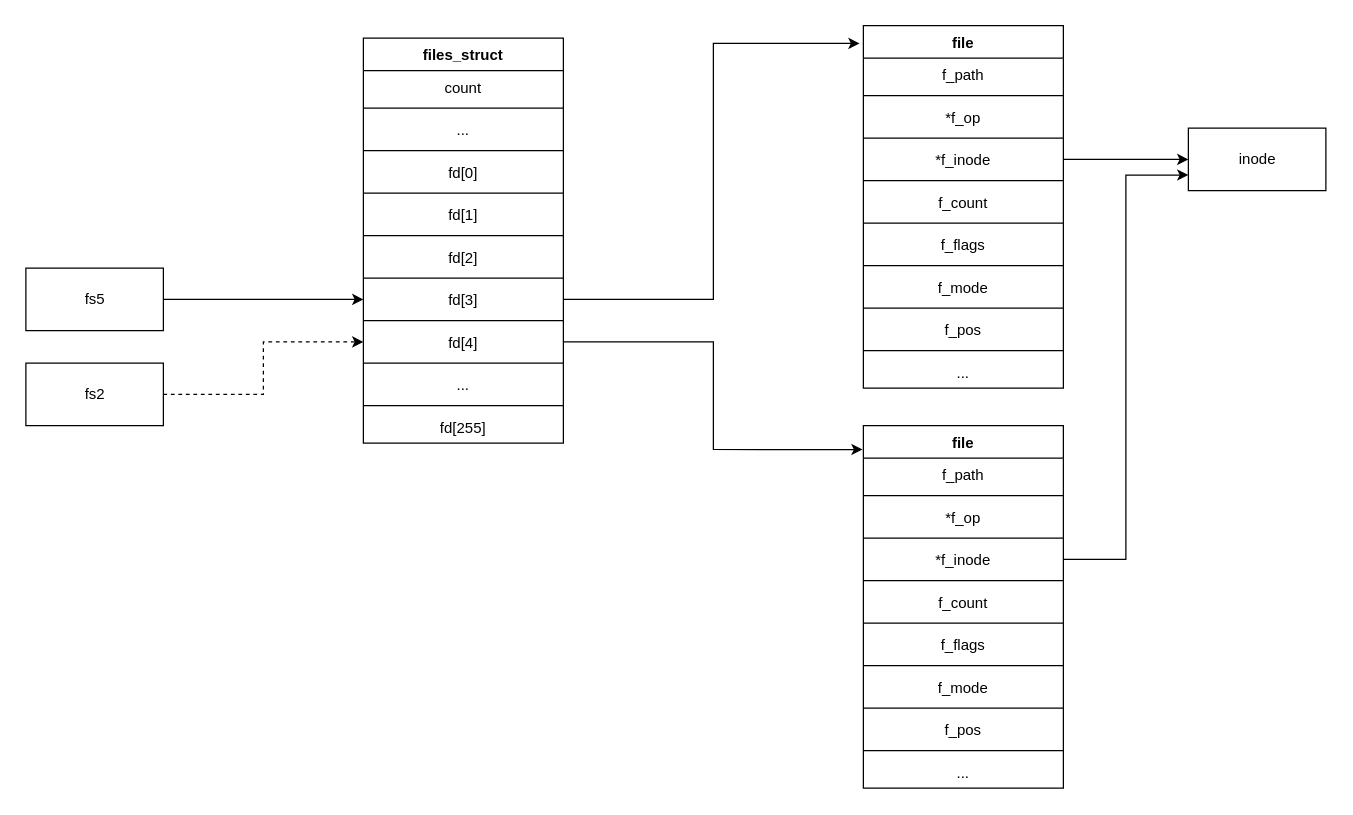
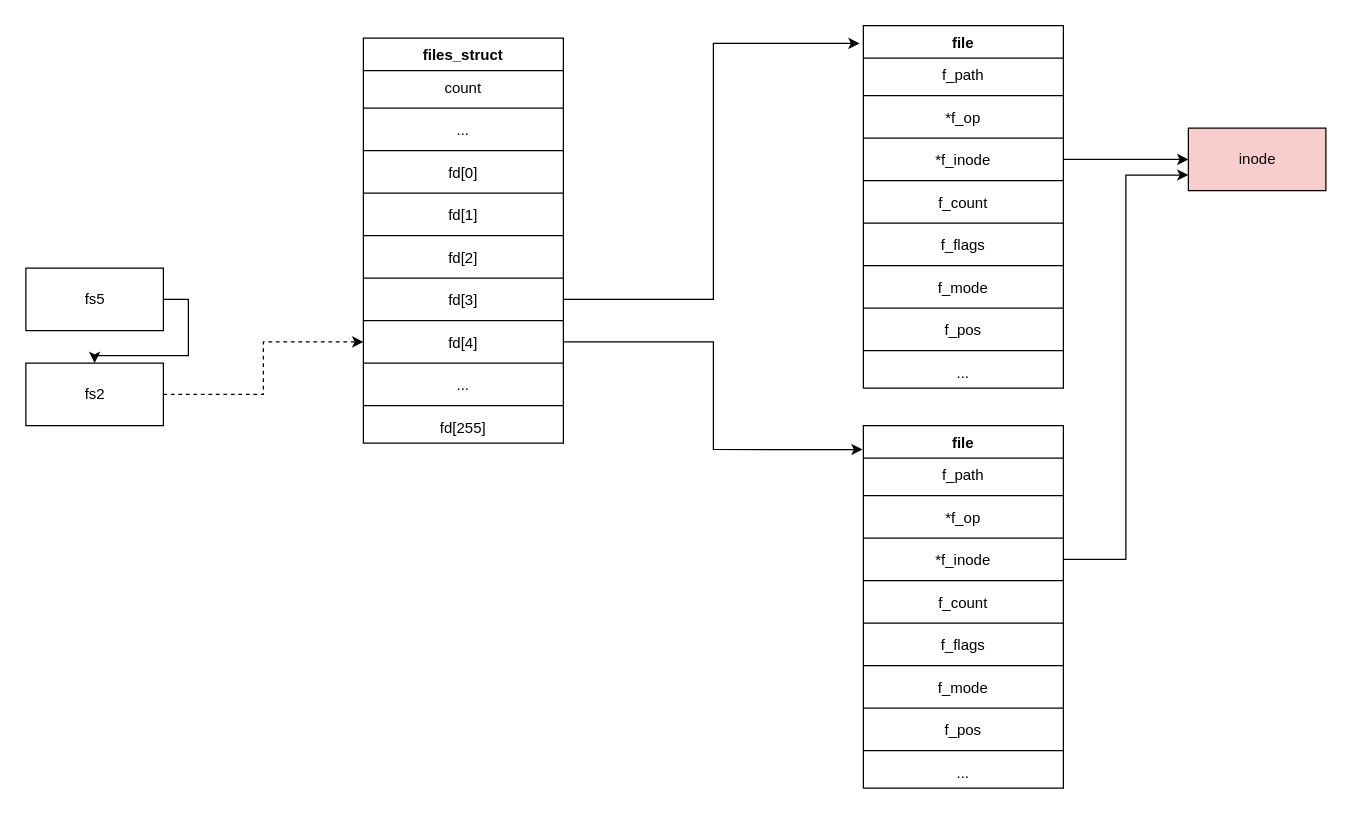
(1257, 159) -> (1257, 159)
(270, 299) -> (170, 356)
